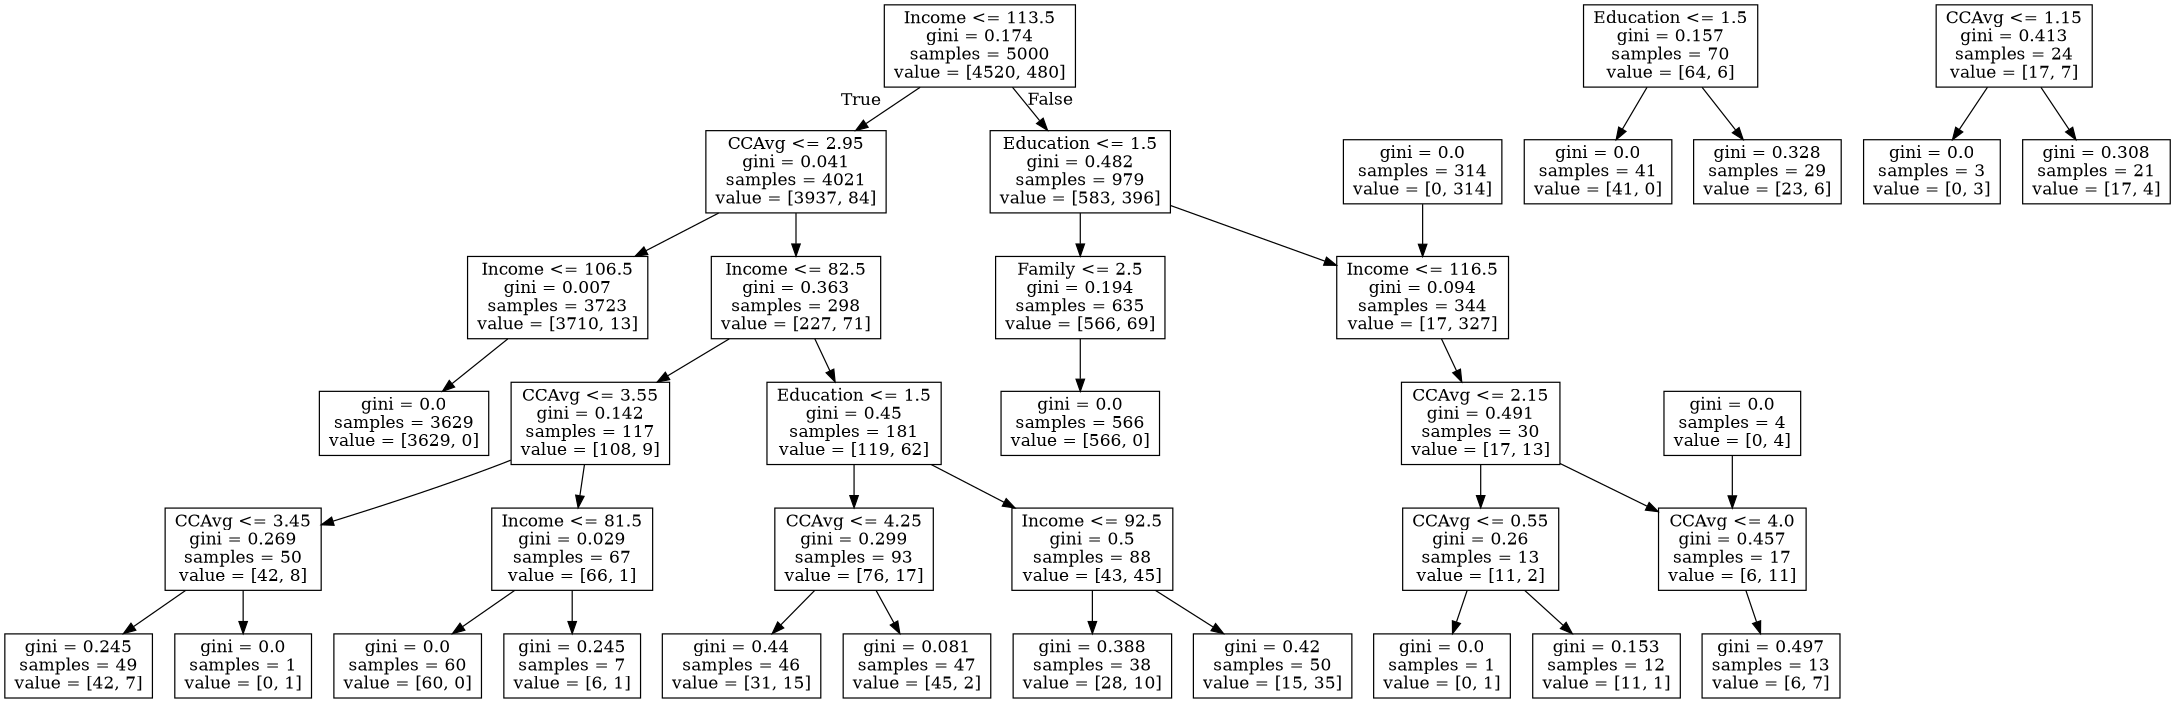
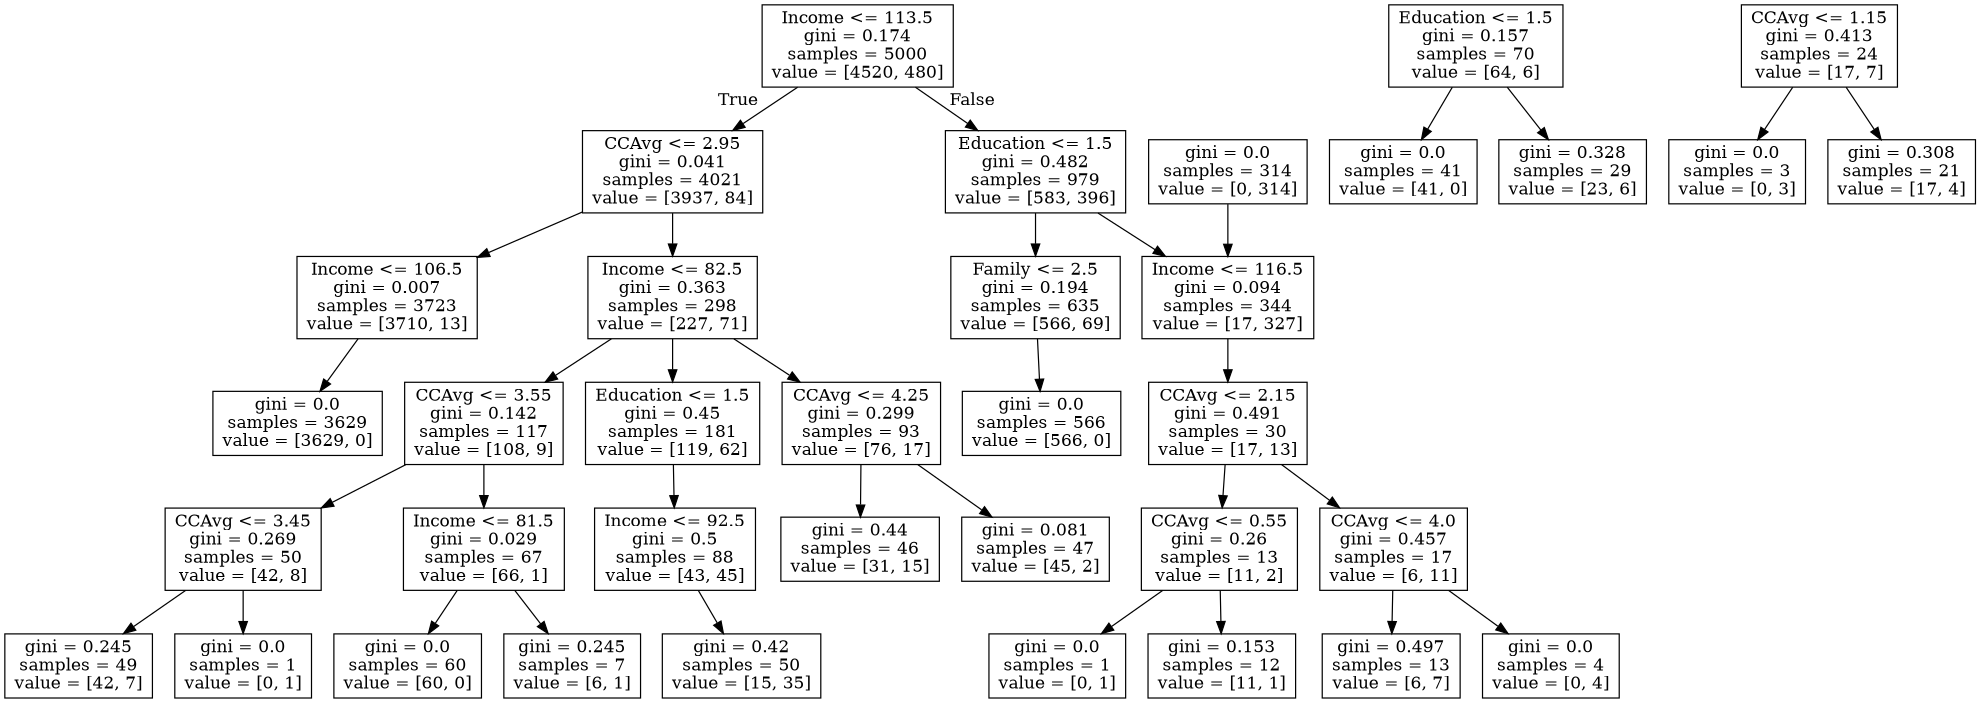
(1732, 476) -> (1473, 608)
(854, 480) -> (762, 357)
(1092, 666) -> none
